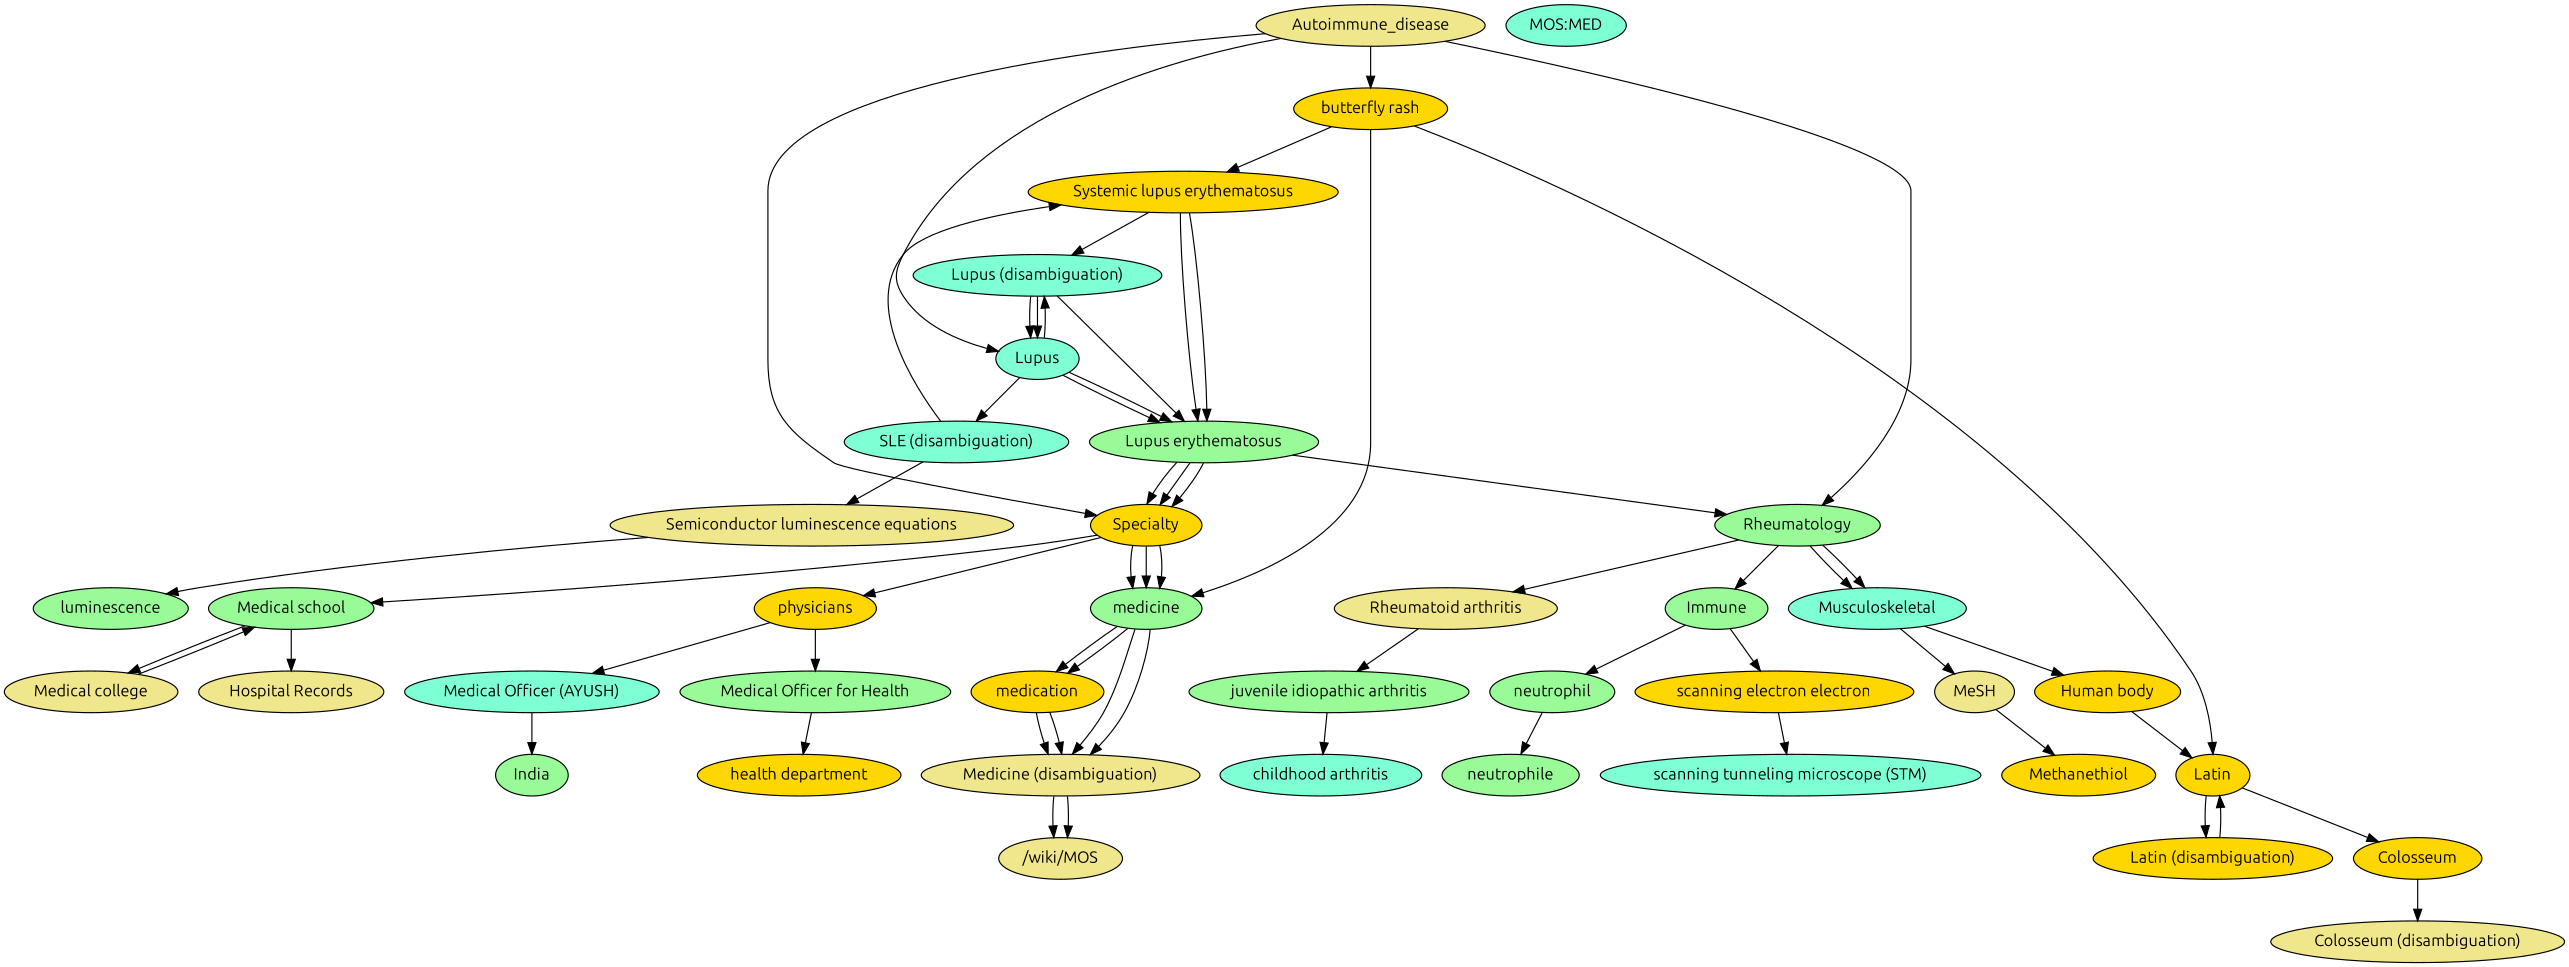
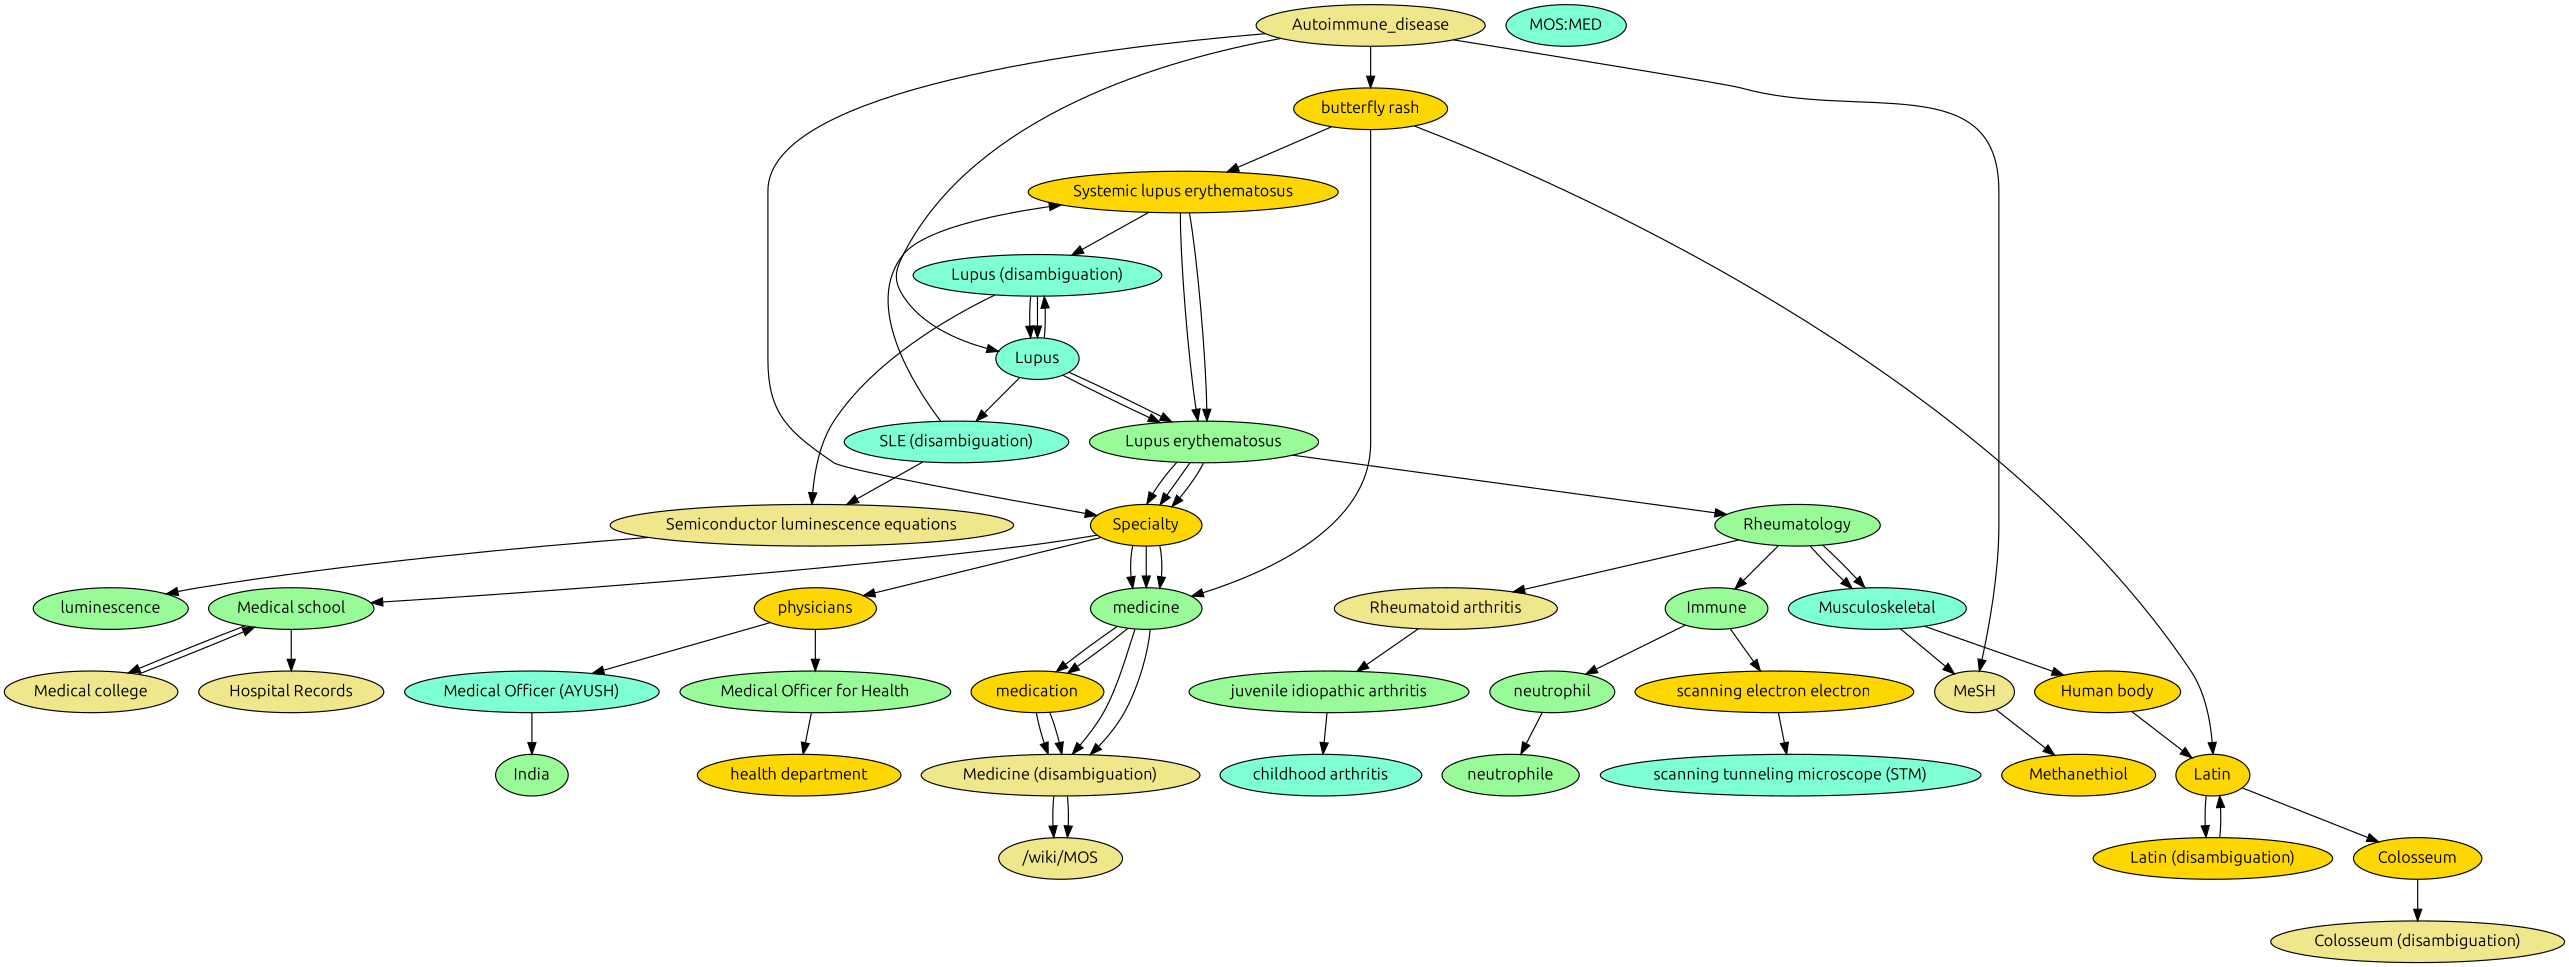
(1845, 146) -> (1978, 131)
(1117, 354) -> (877, 372)
